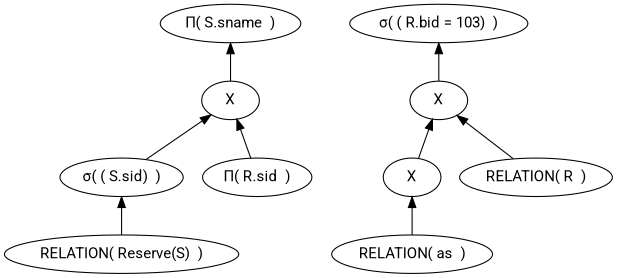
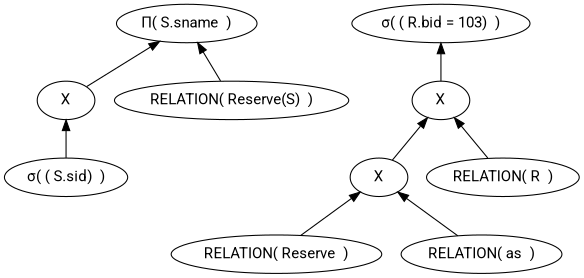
(257, 177) -> none
(122, 221) -> (212, 66)
none -> (276, 254)
